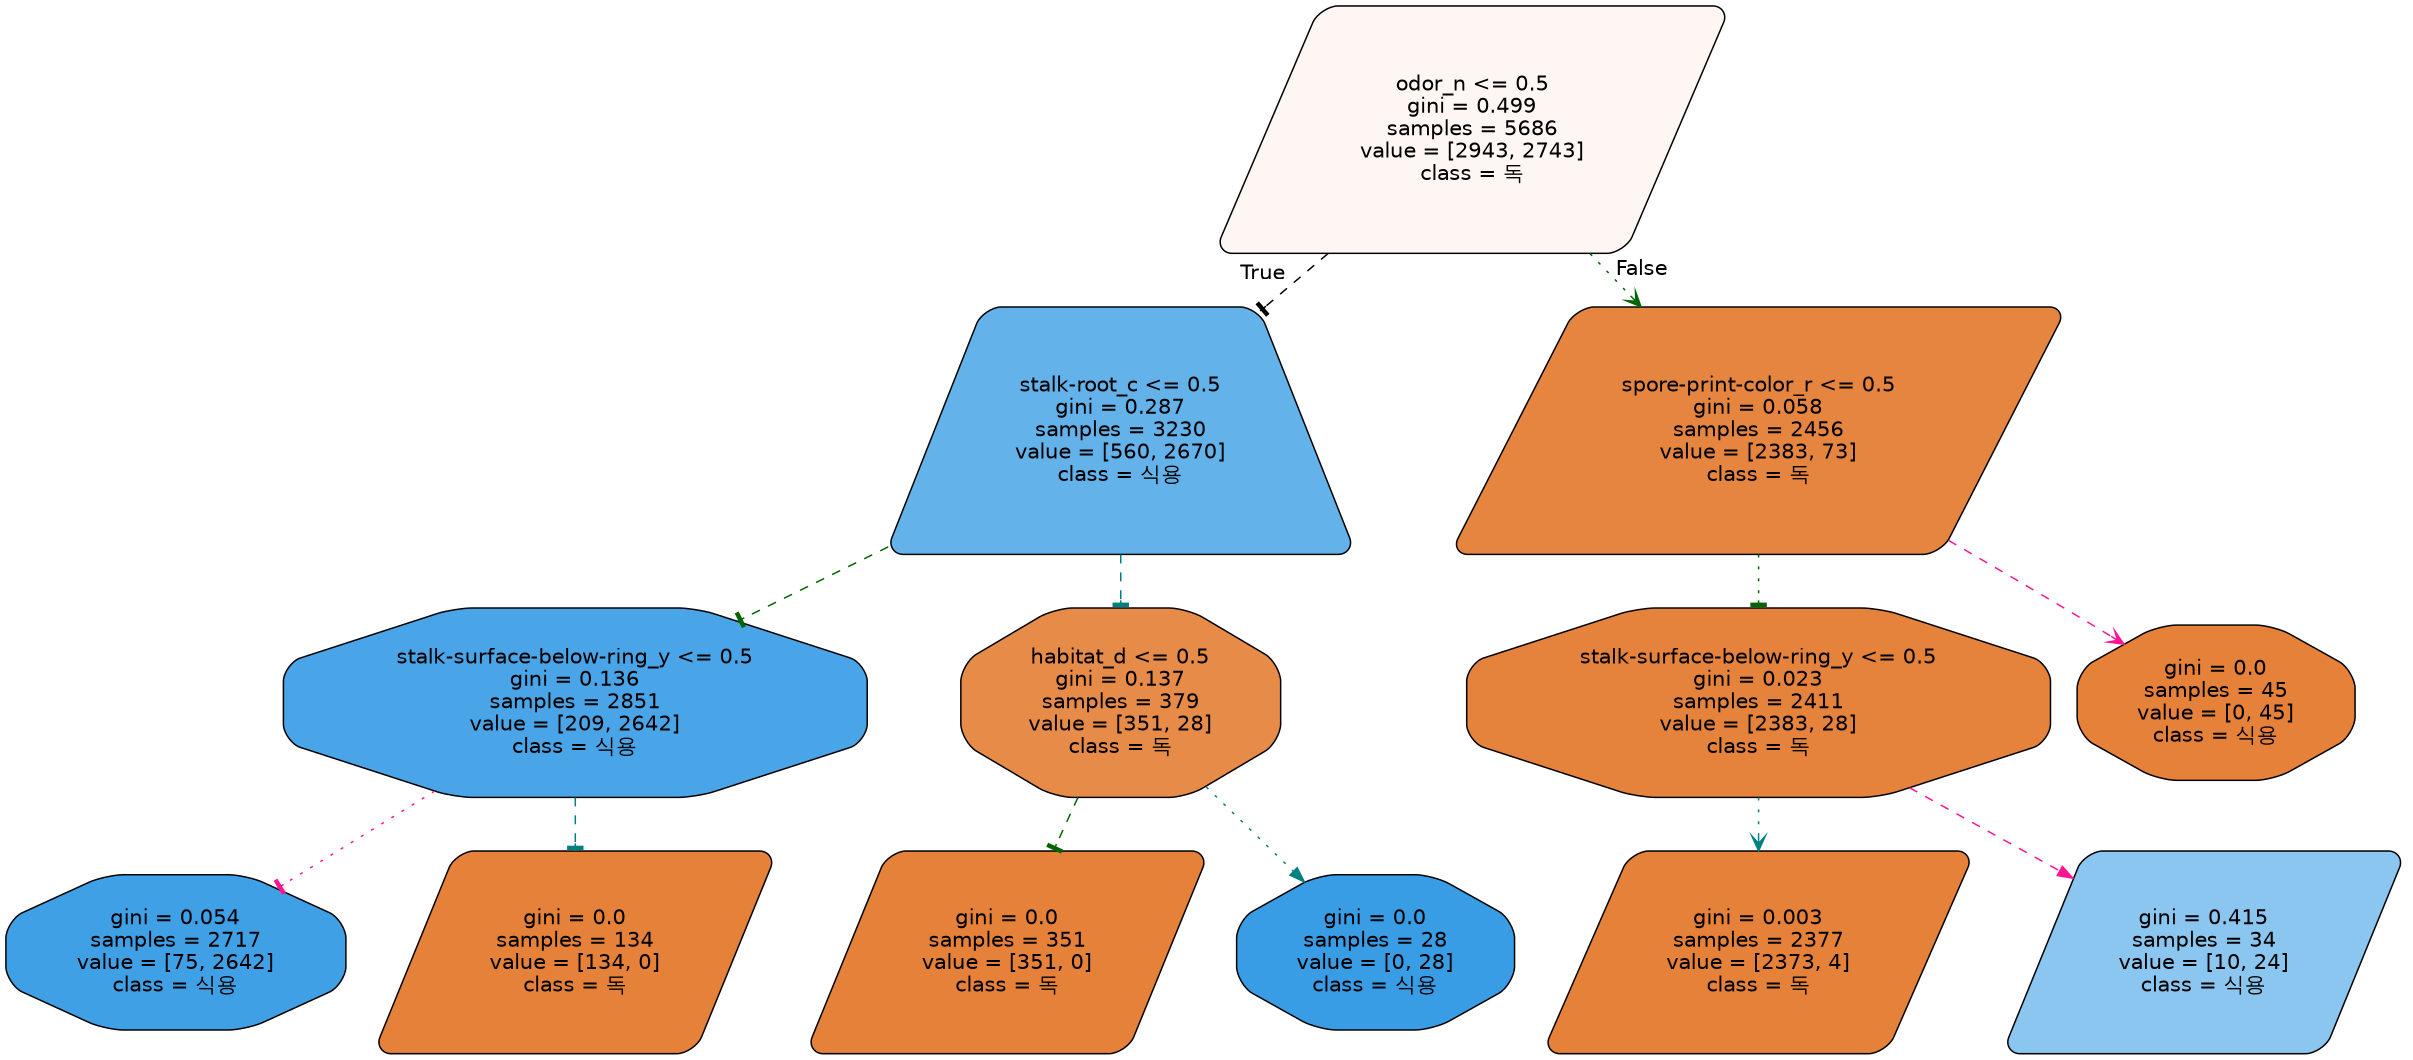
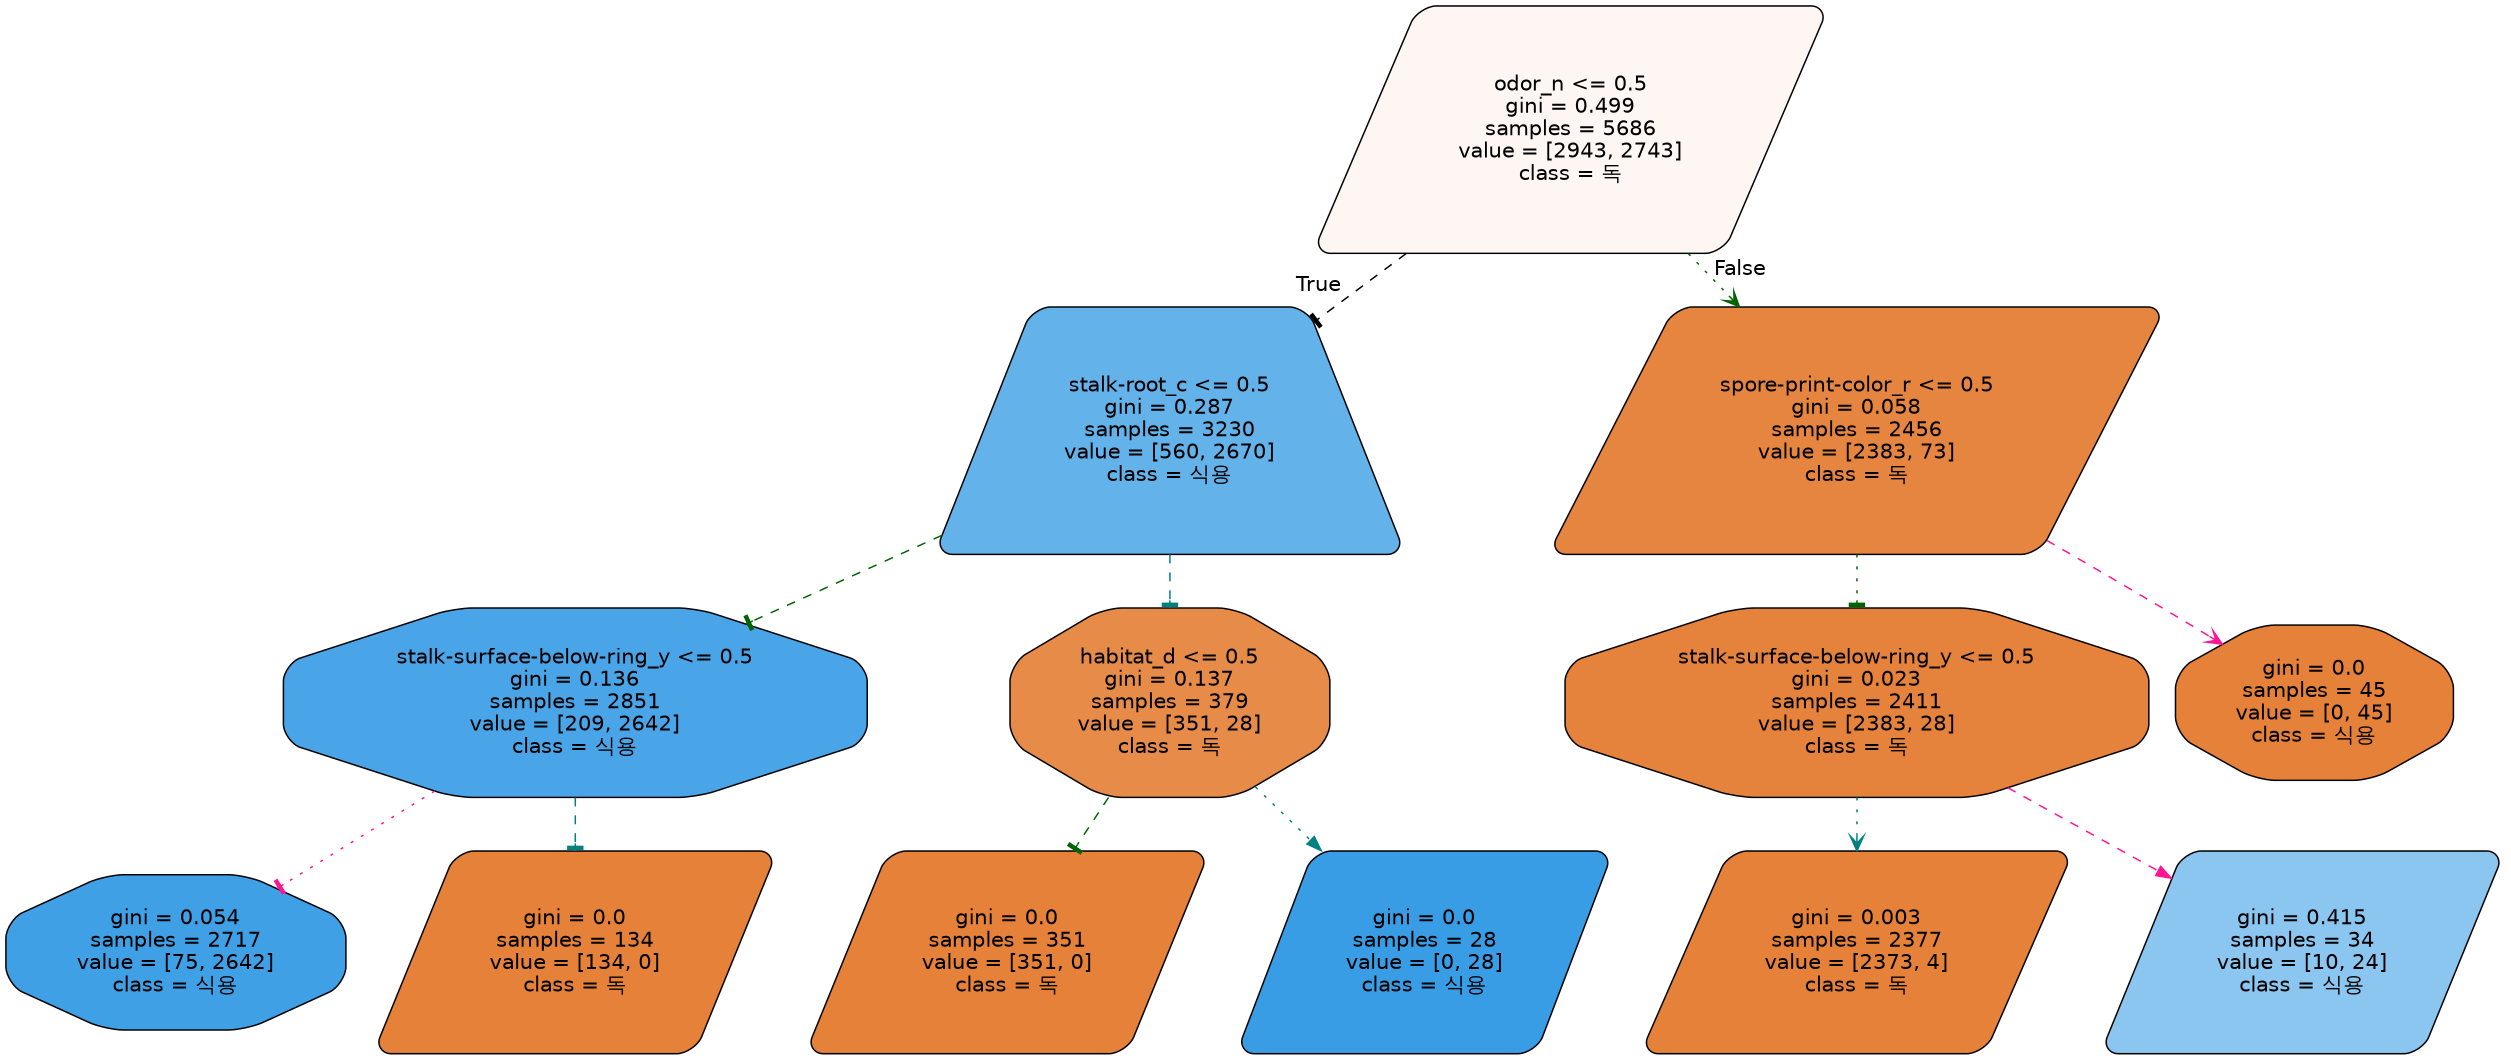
(1376, 952) -> (1425, 952)
